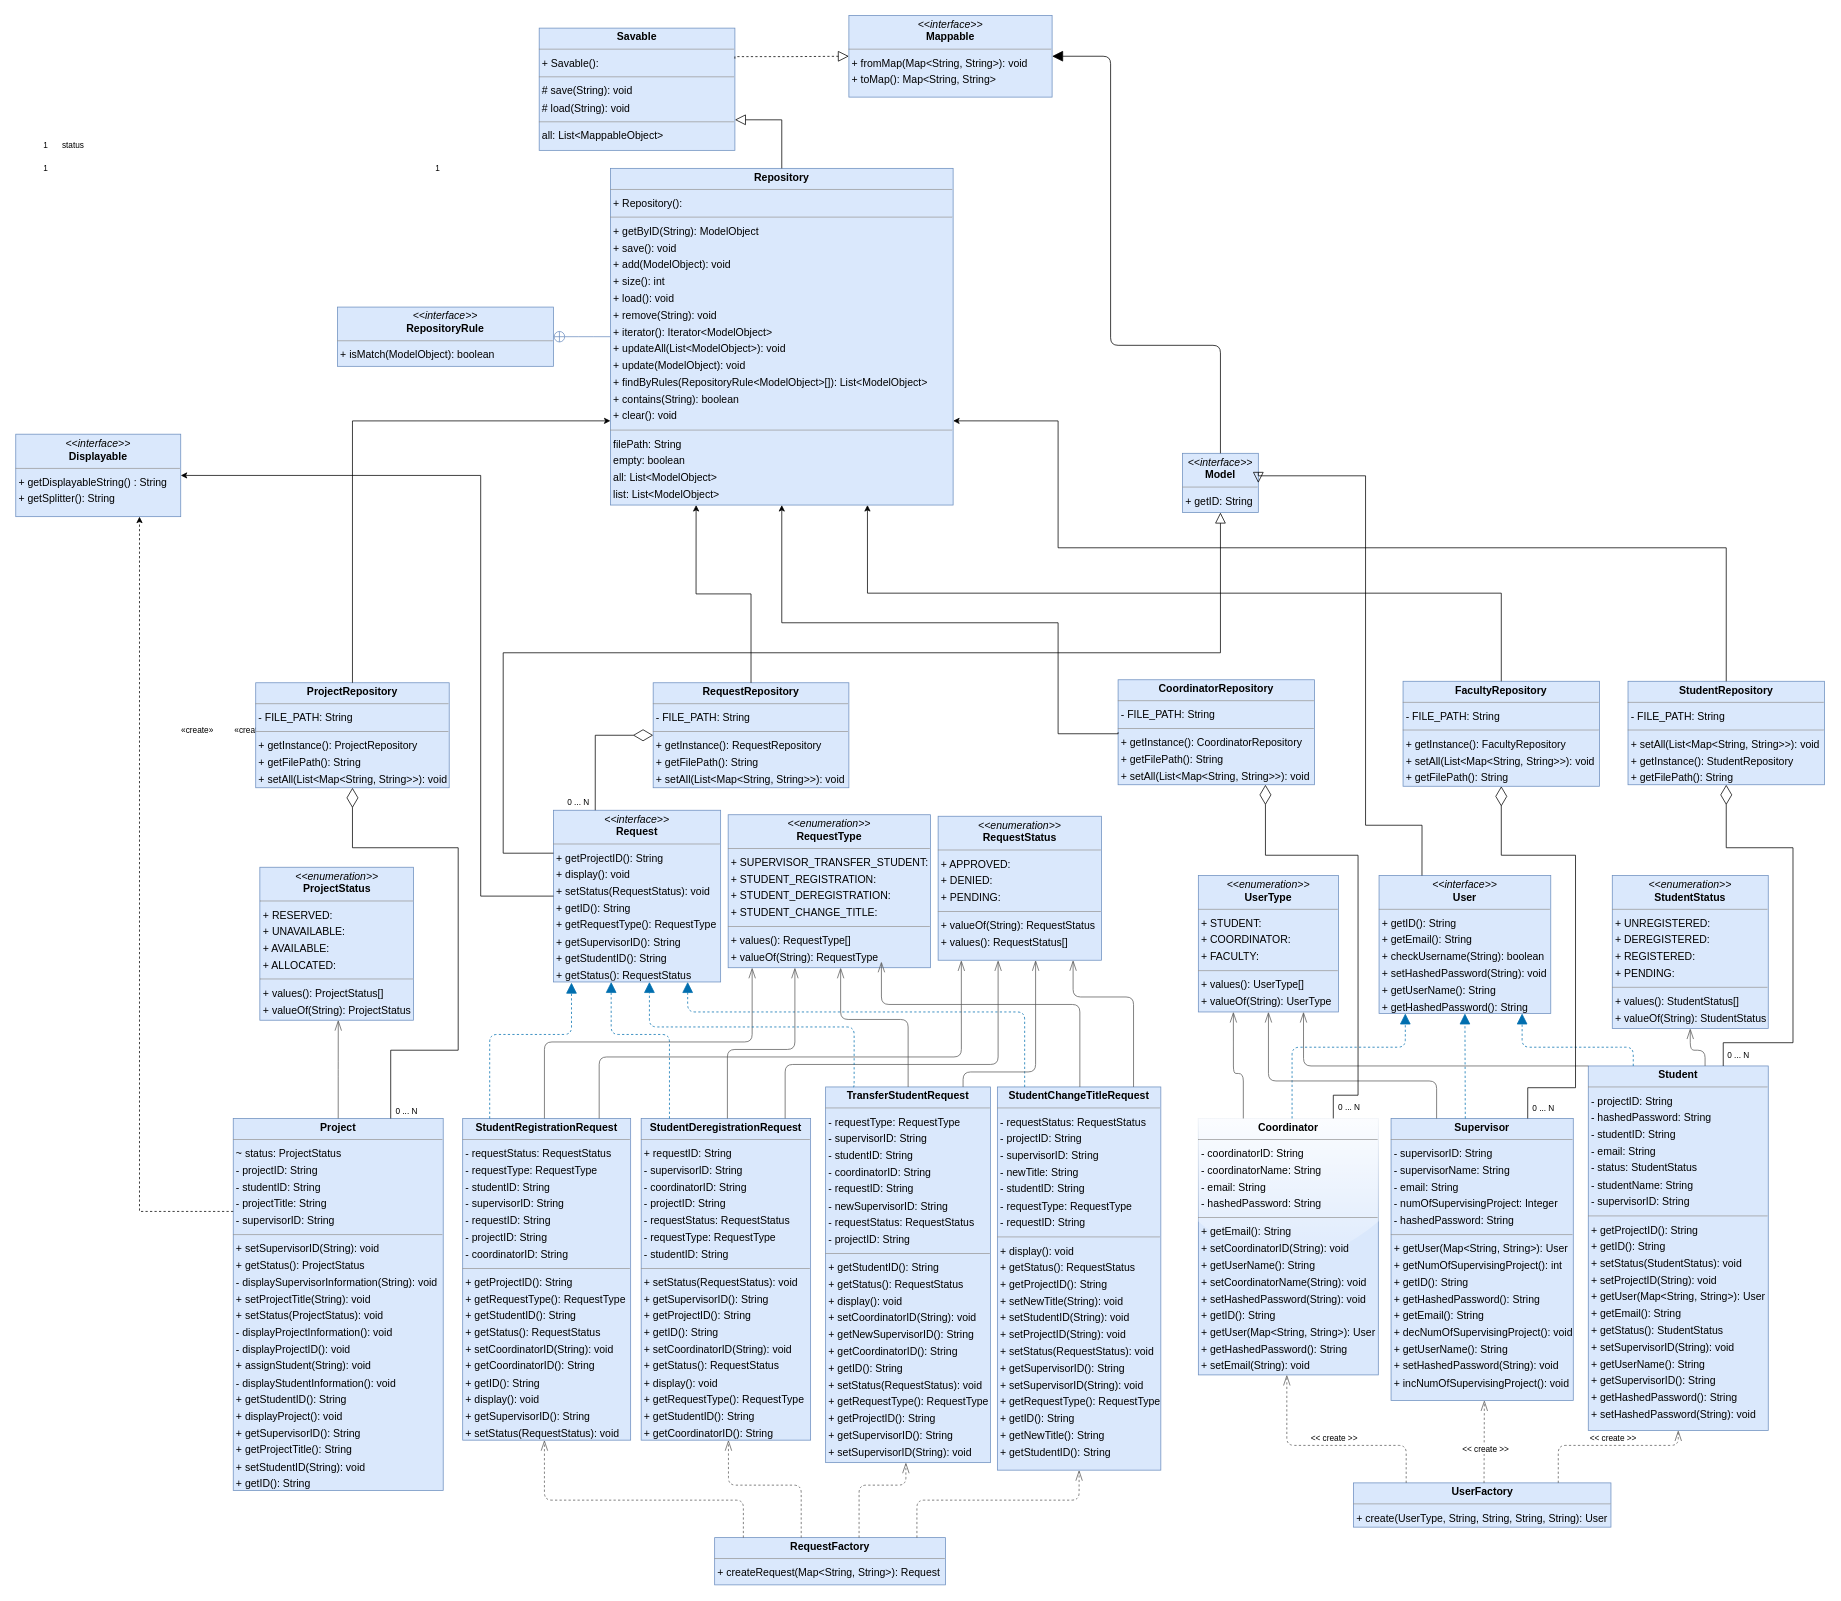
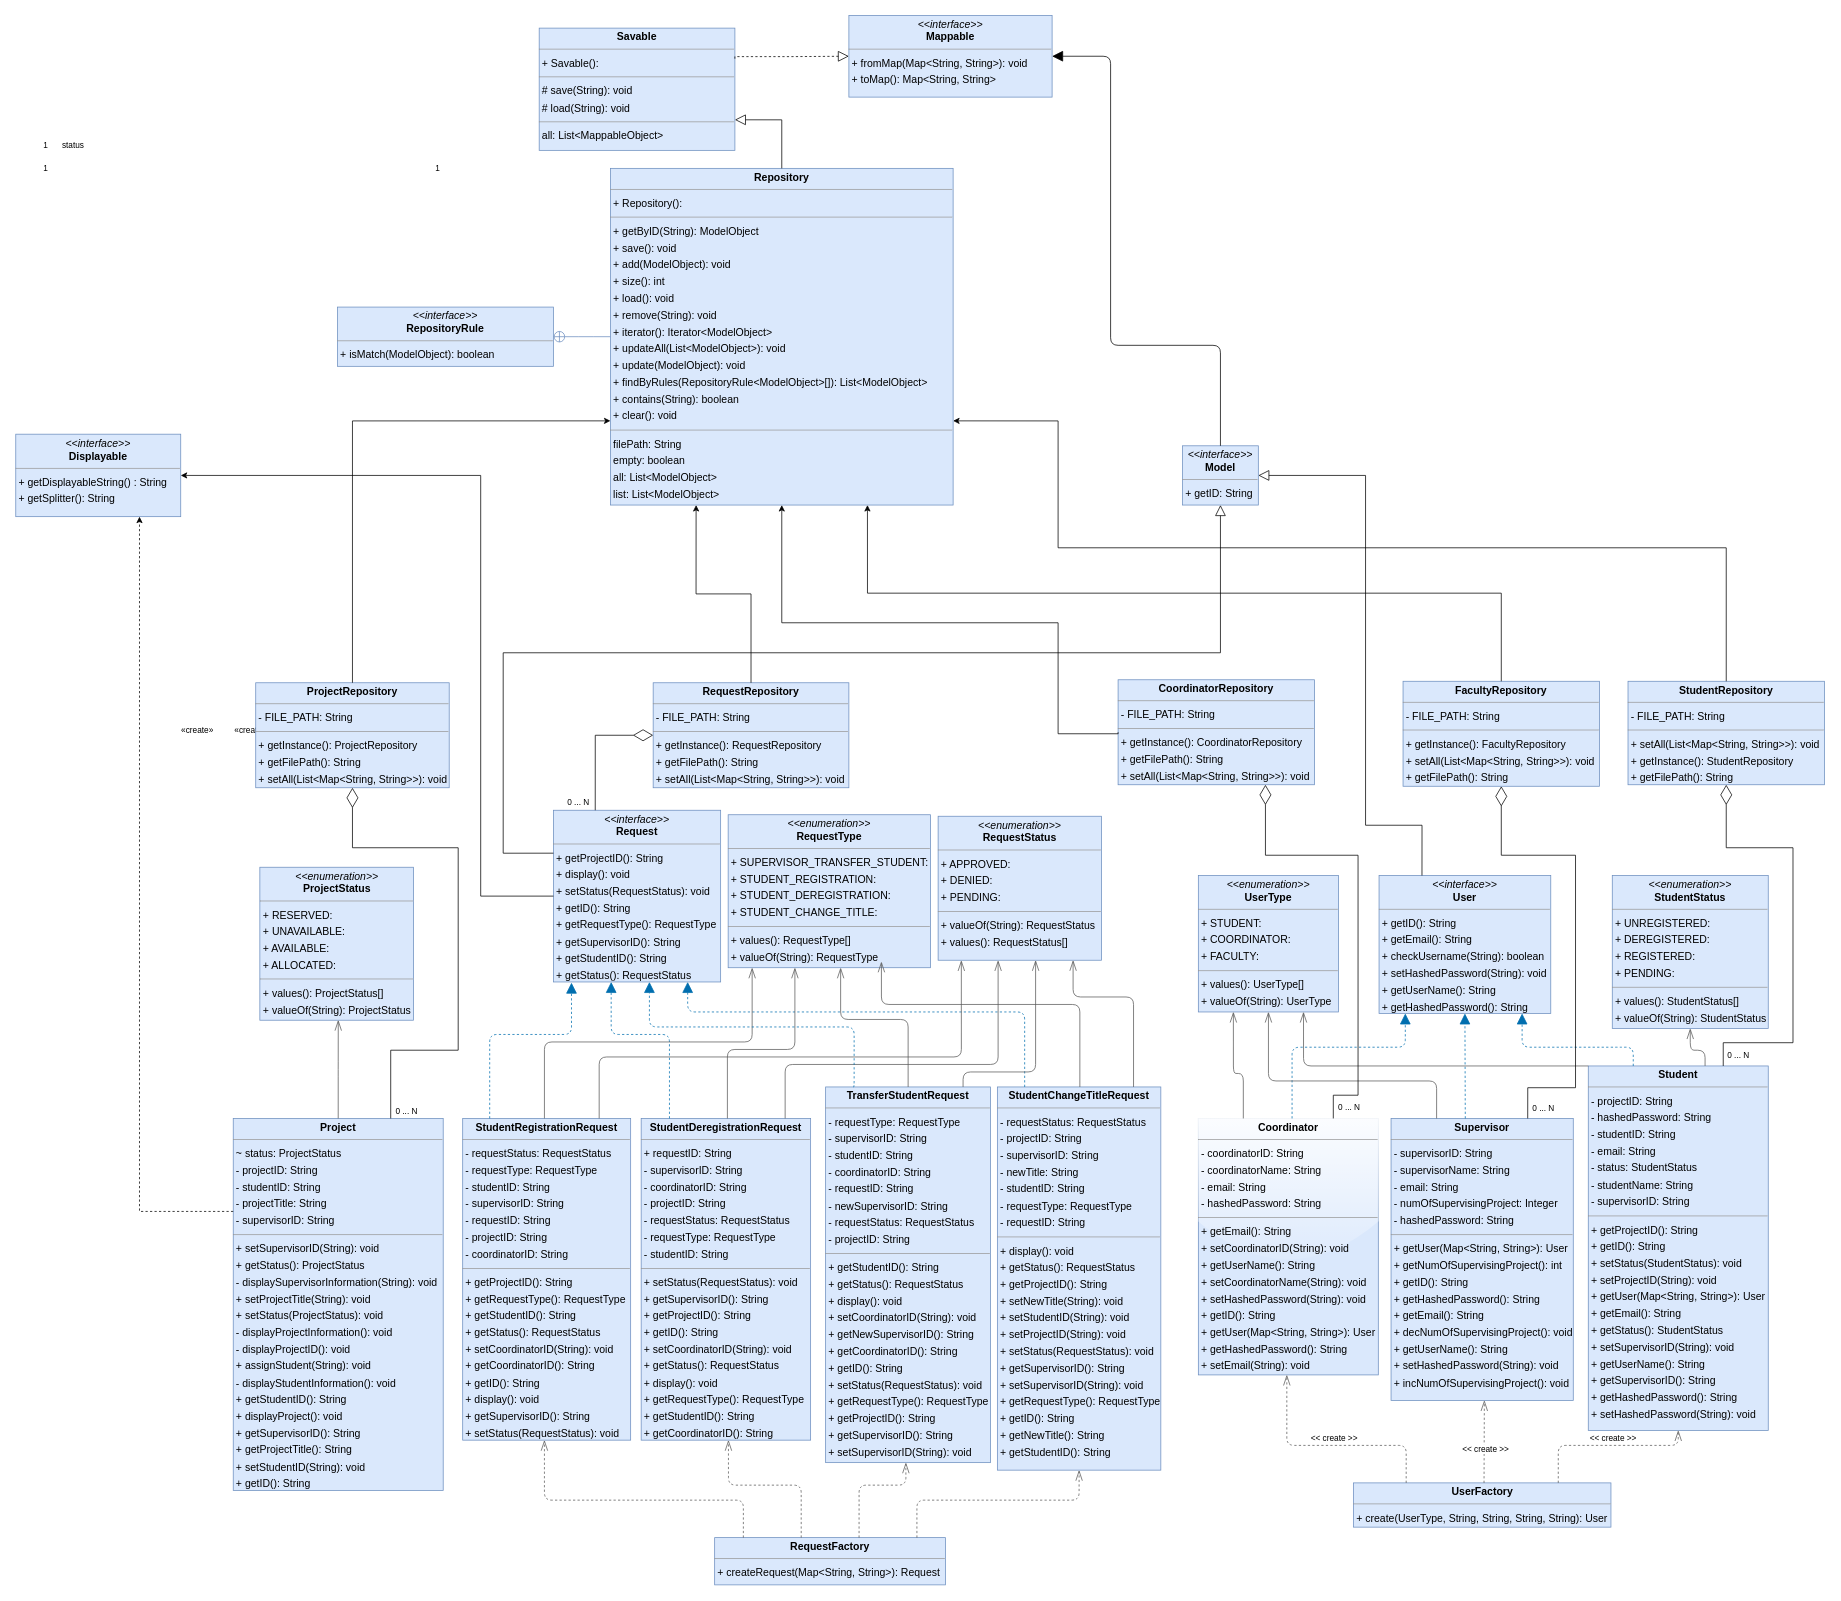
(1220, 483) -> (1220, 476)
